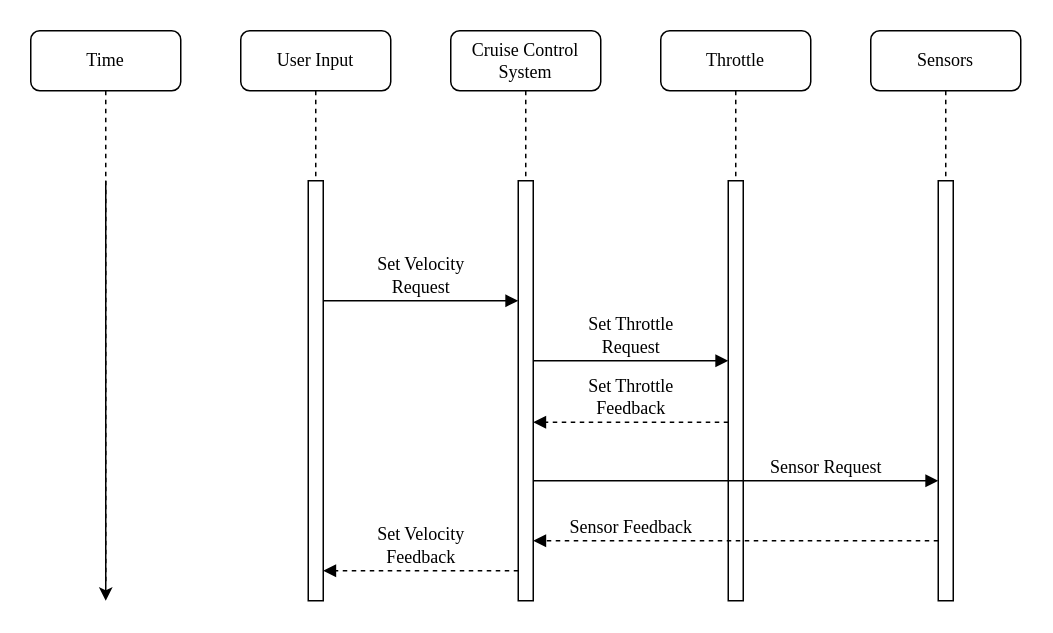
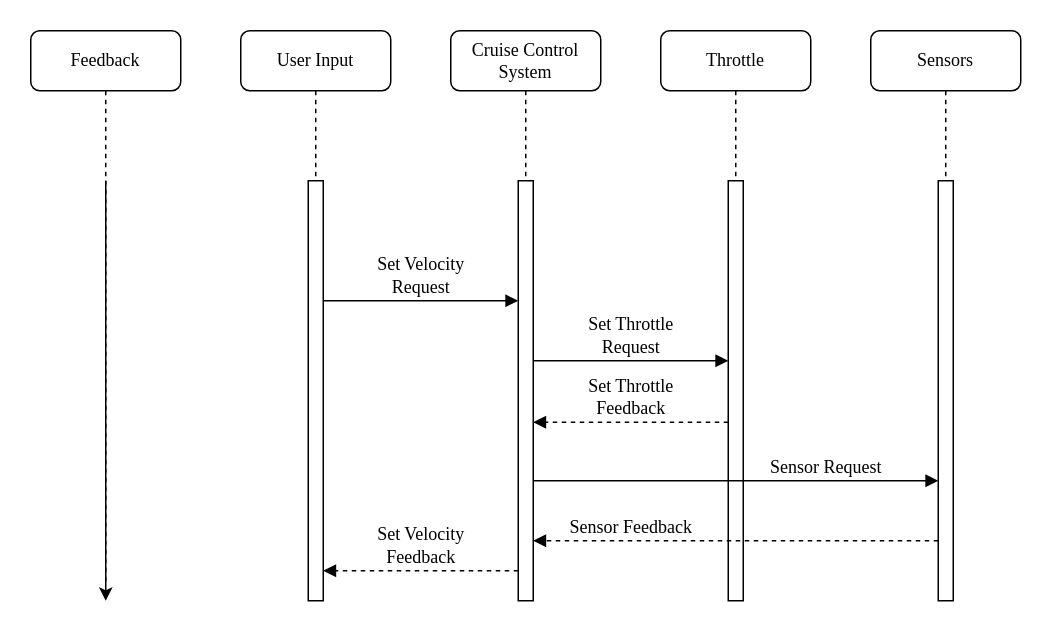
(106, 61) -> (106, 61)
